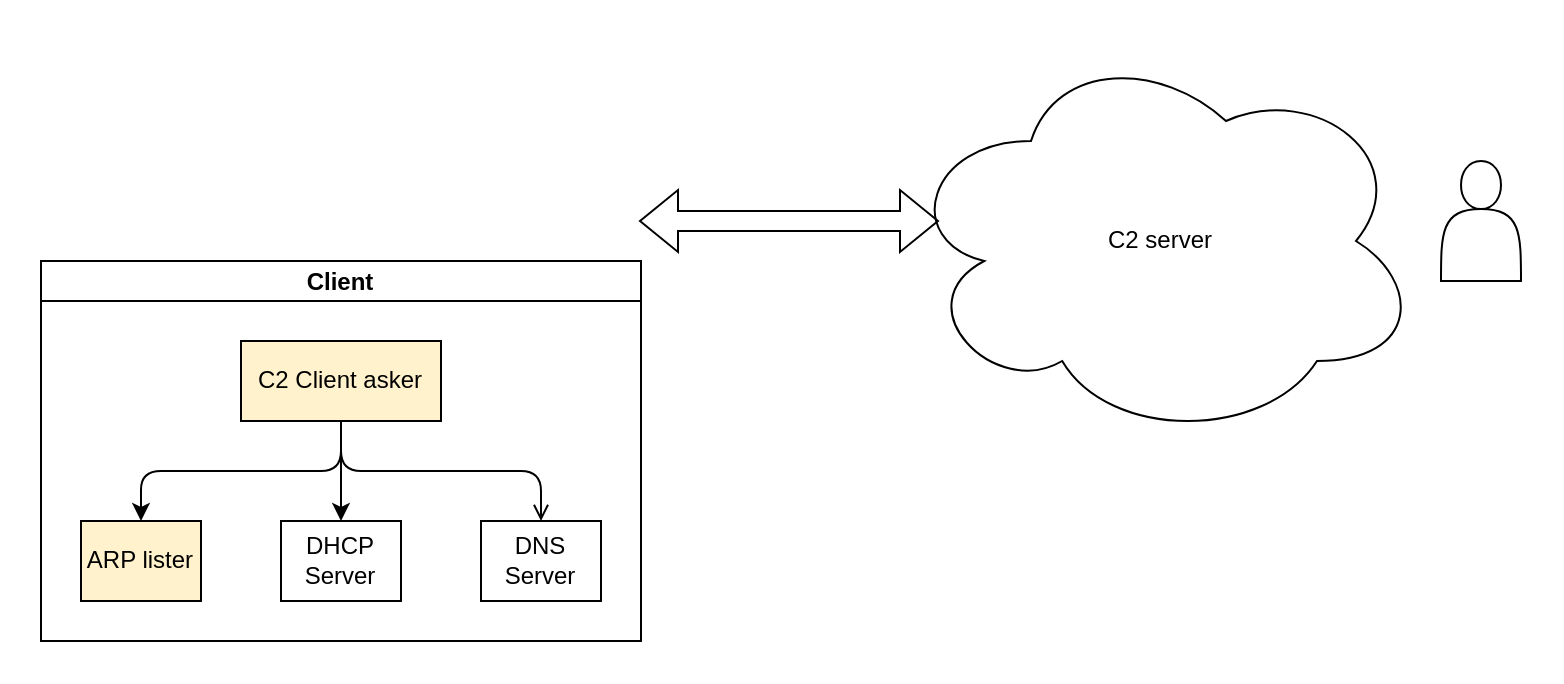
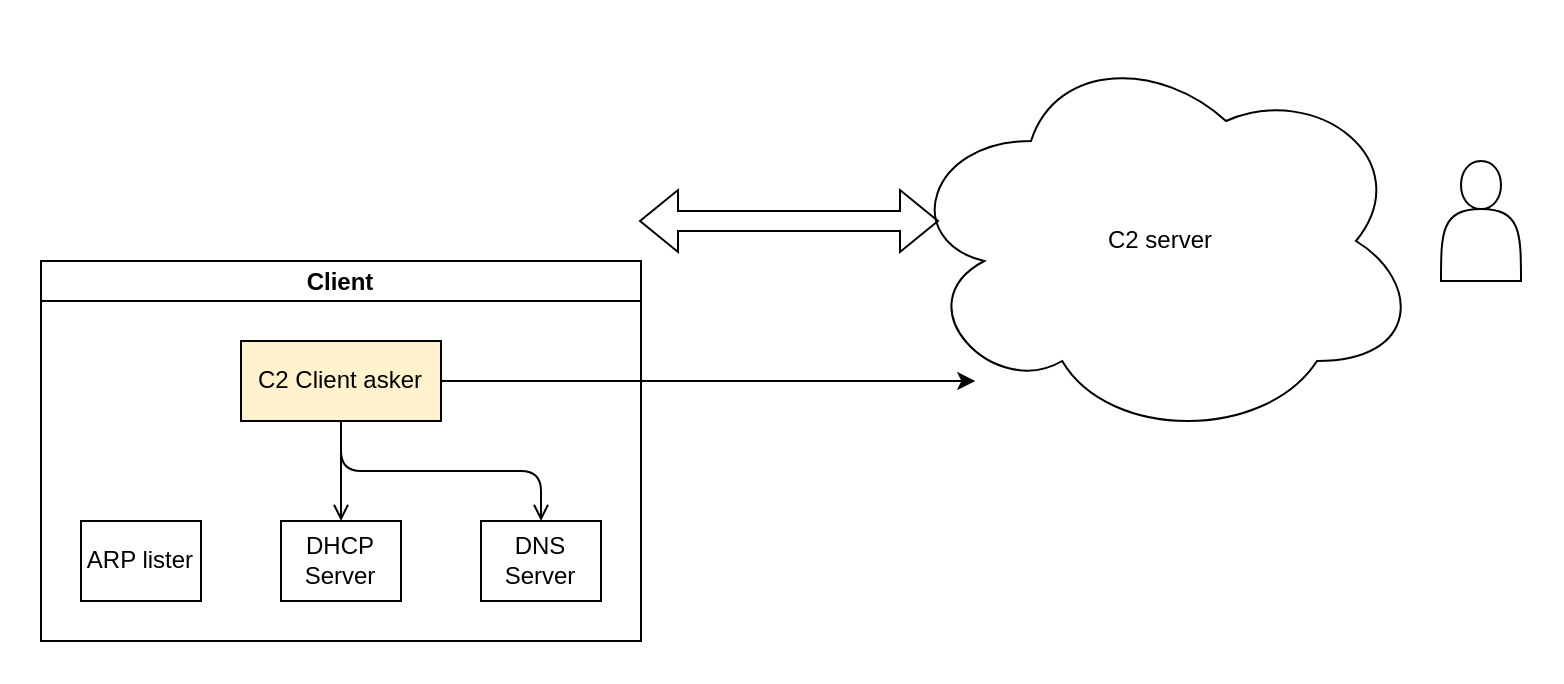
(228, 471) -> (701, 381)
(341, 506) -> (341, 509)
(141, 561) -> (141, 561)
